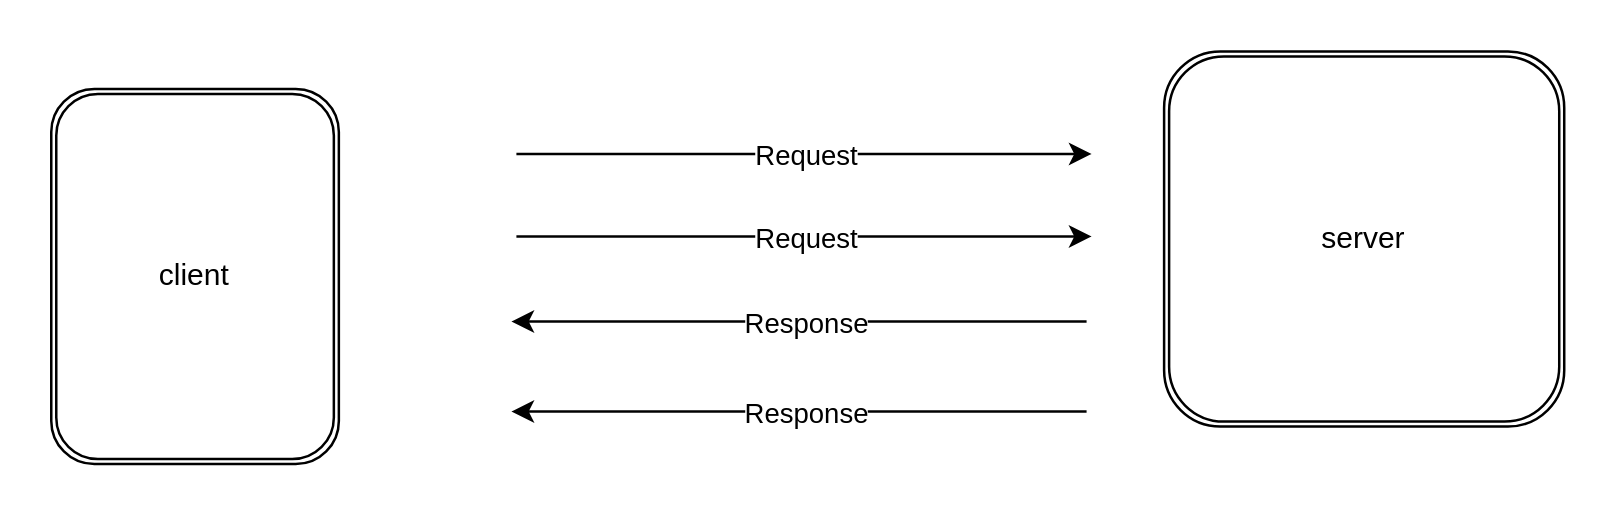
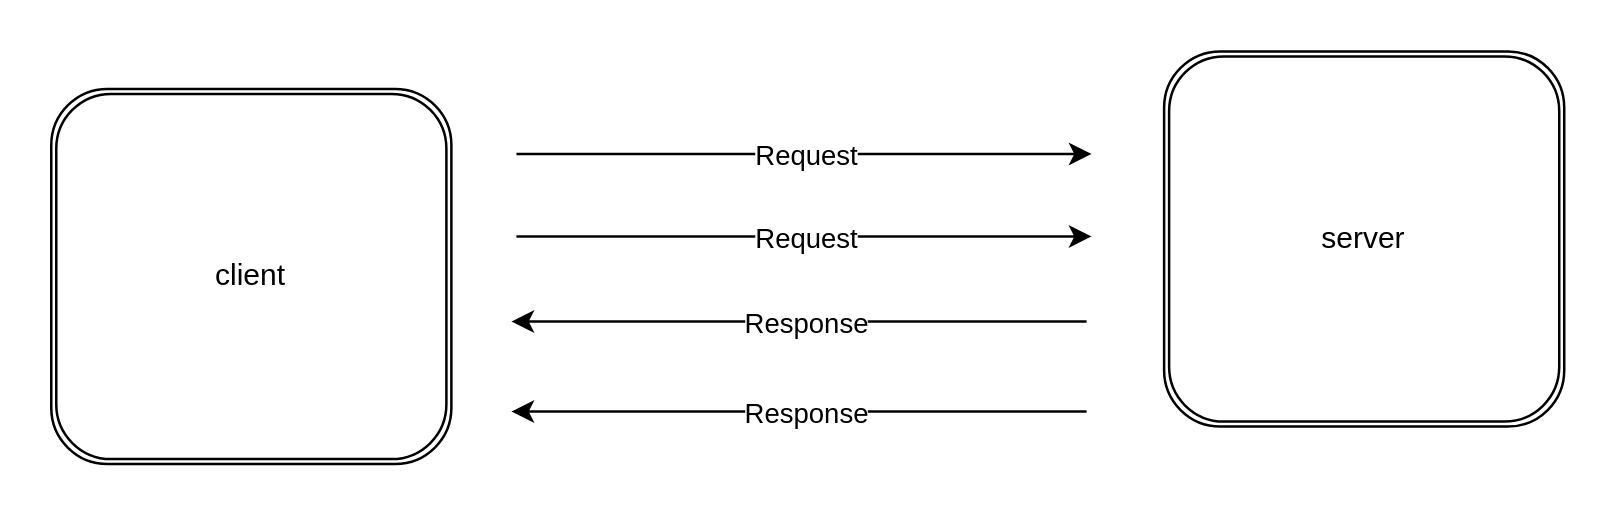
(195, 276) -> (251, 276)
